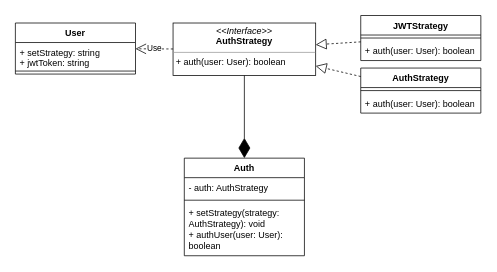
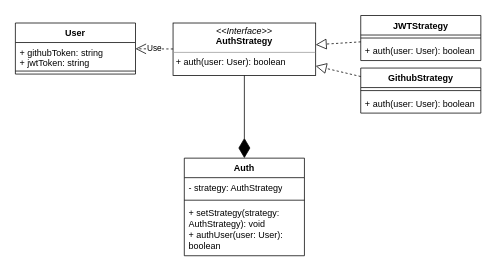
(68, 58) -> (67, 58)
(420, 79) -> (420, 79)
(236, 188) -> (245, 193)
